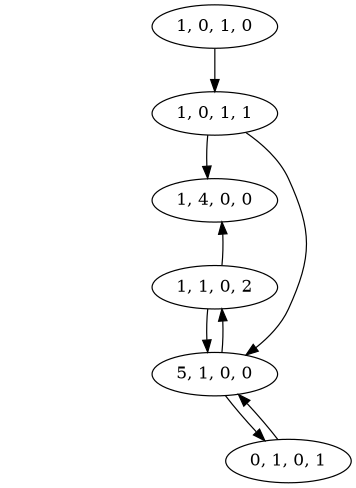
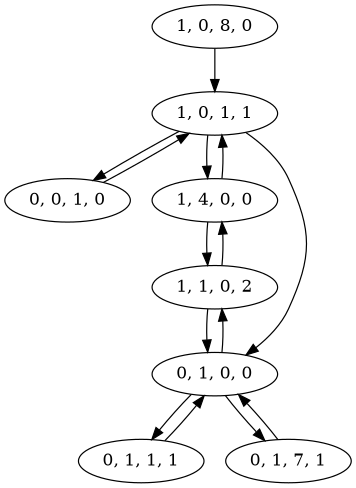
(215, 27) -> (215, 27)
none -> (223, 163)
none -> (68, 200)
none -> (207, 238)
(215, 374) -> (215, 374)
none -> (141, 461)
(288, 461) -> (288, 461)
